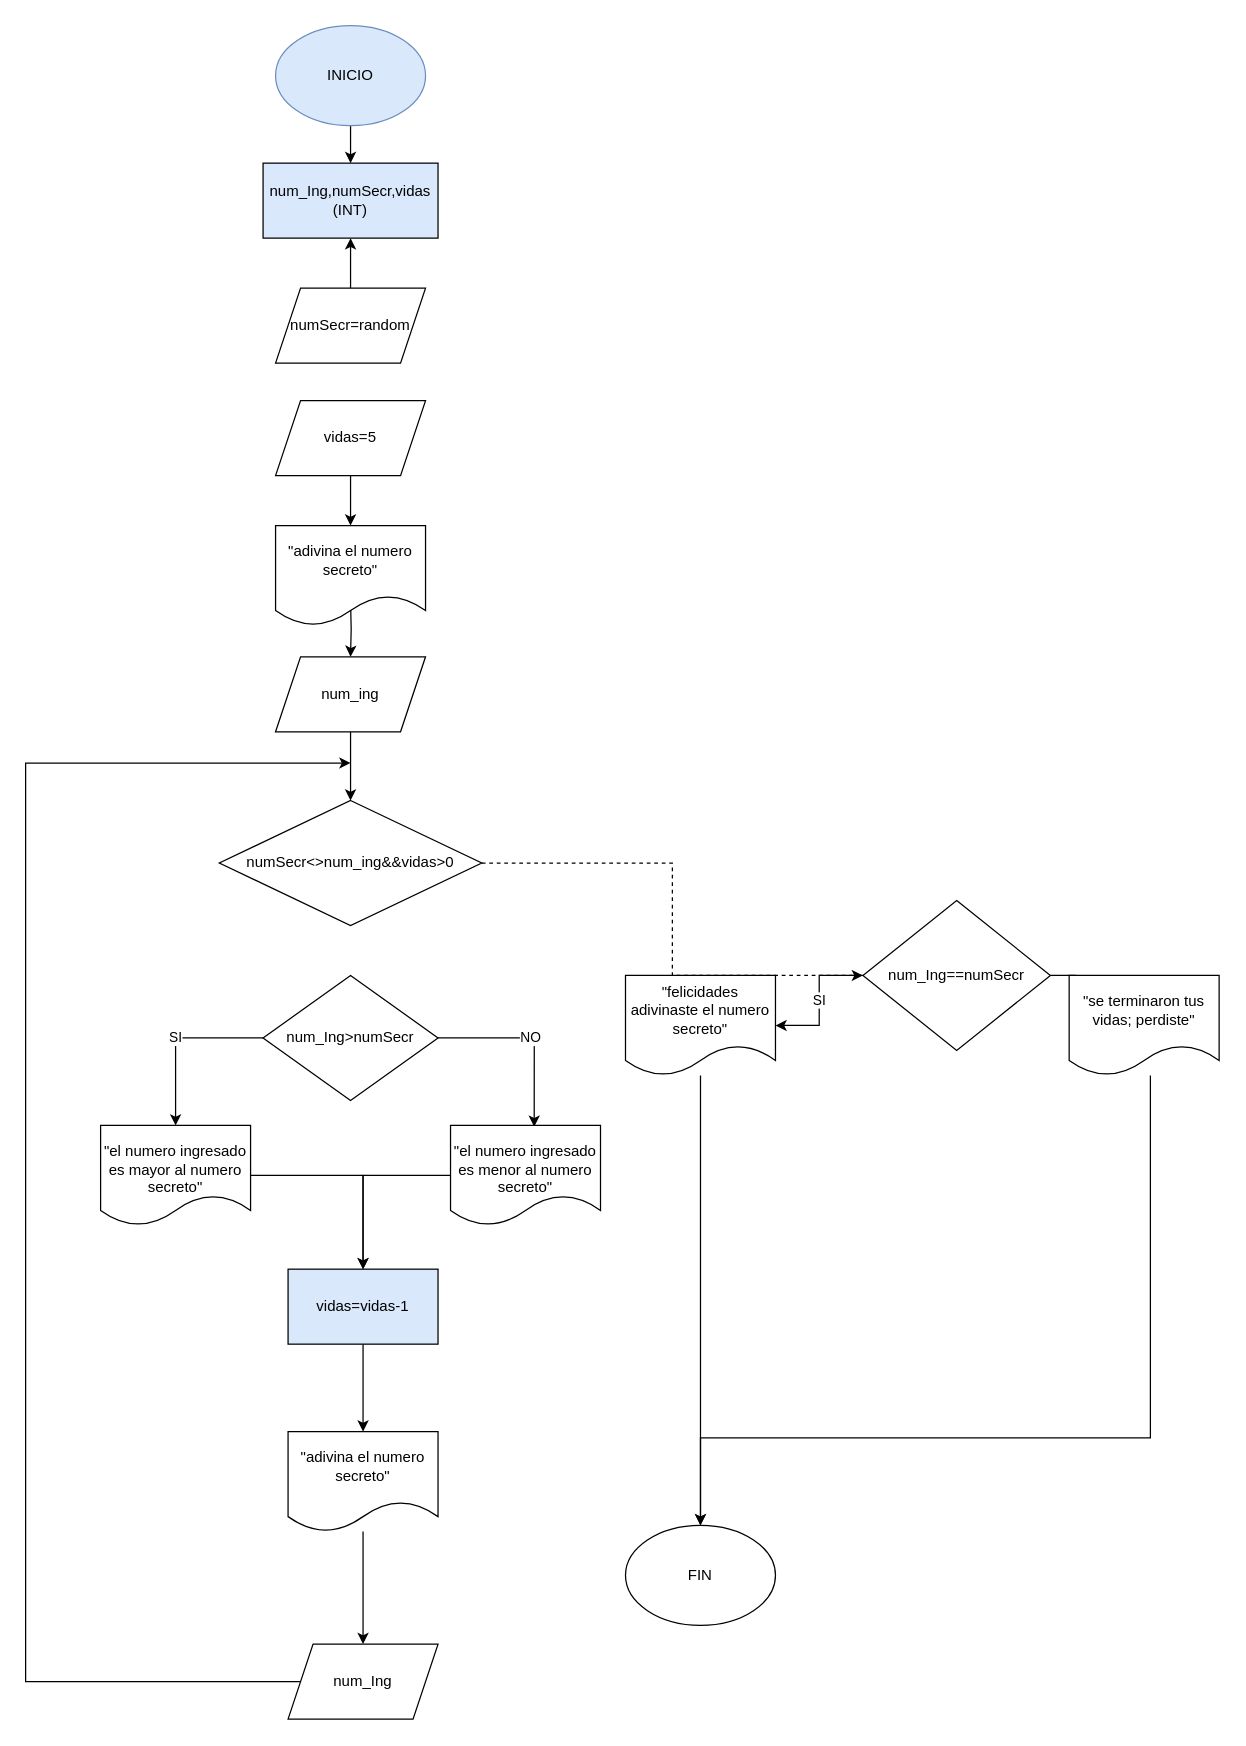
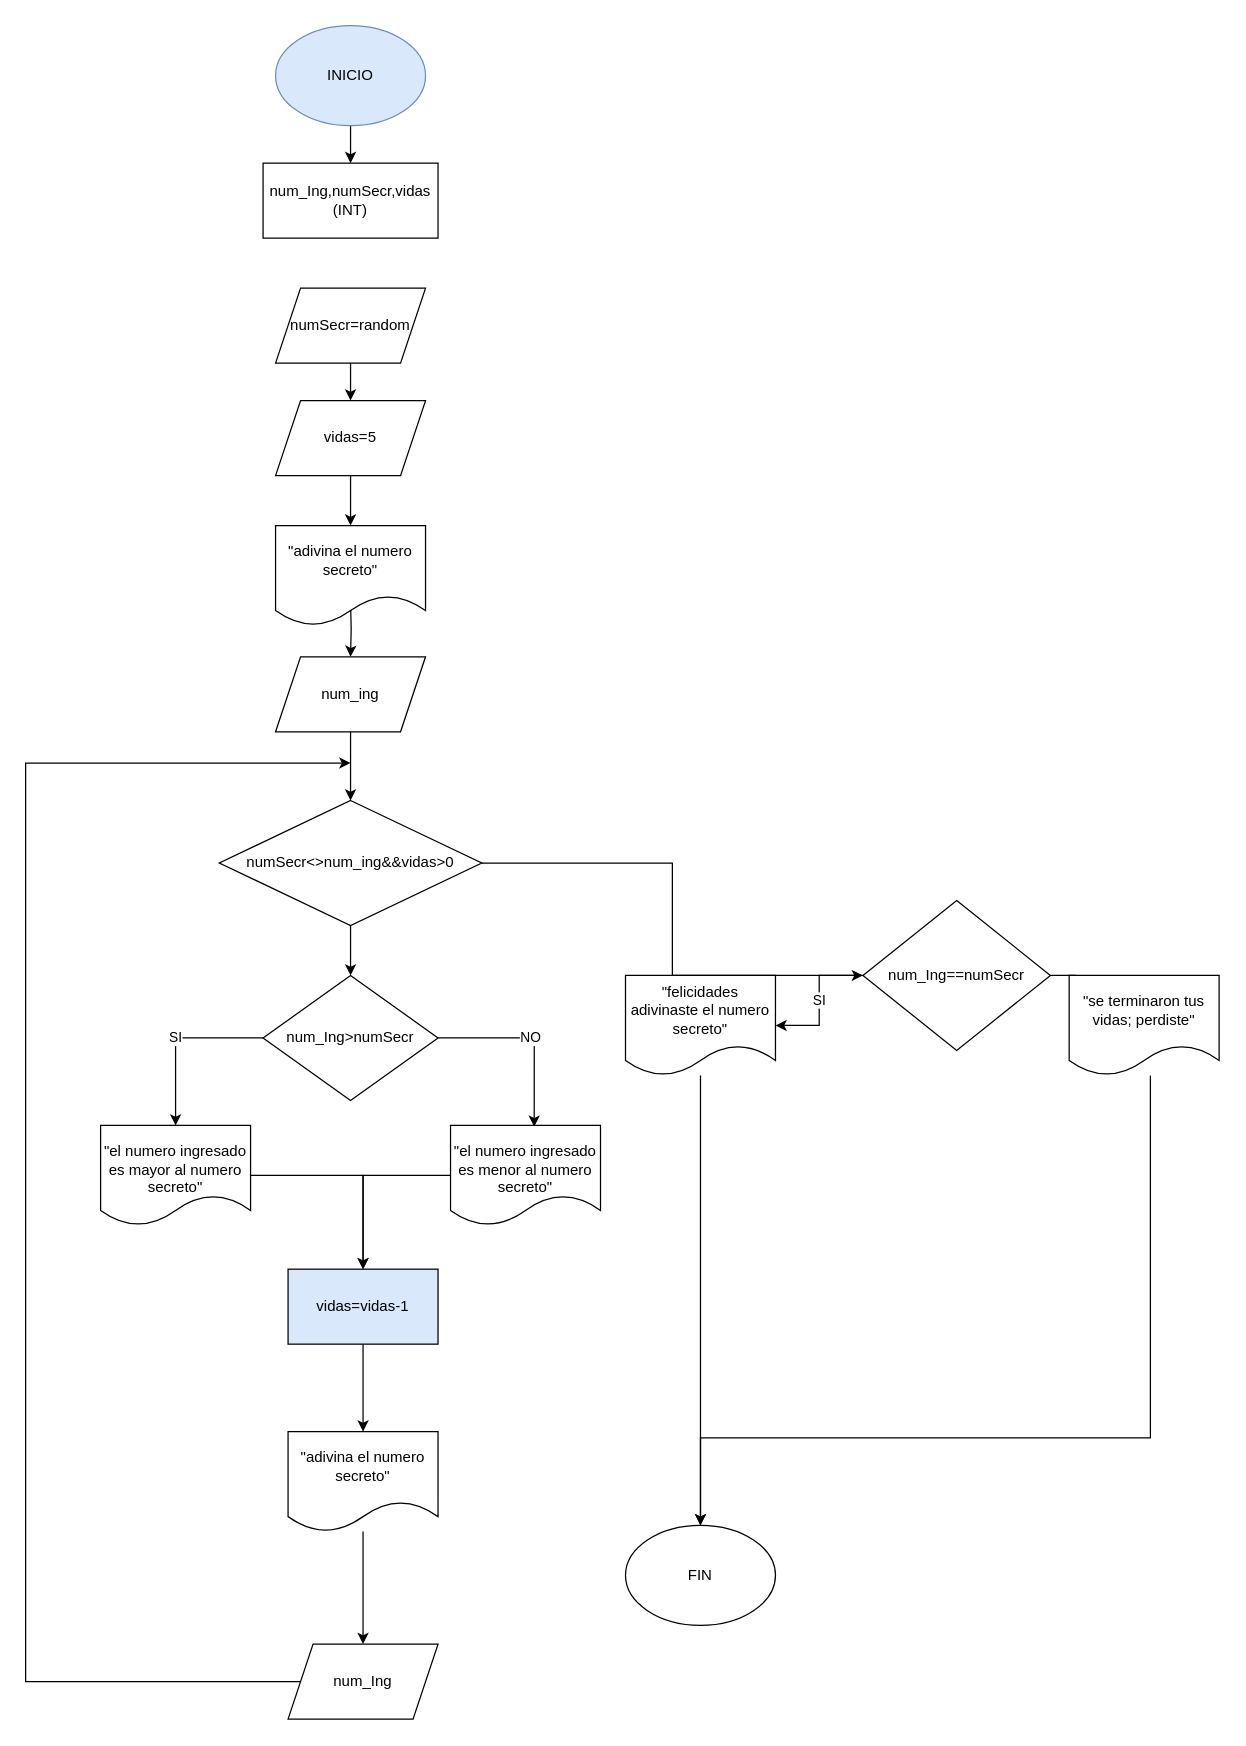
(351, 201) -> (351, 201)
(351, 267) -> (351, 386)
(632, 863) -> (632, 863)
none -> (351, 947)
